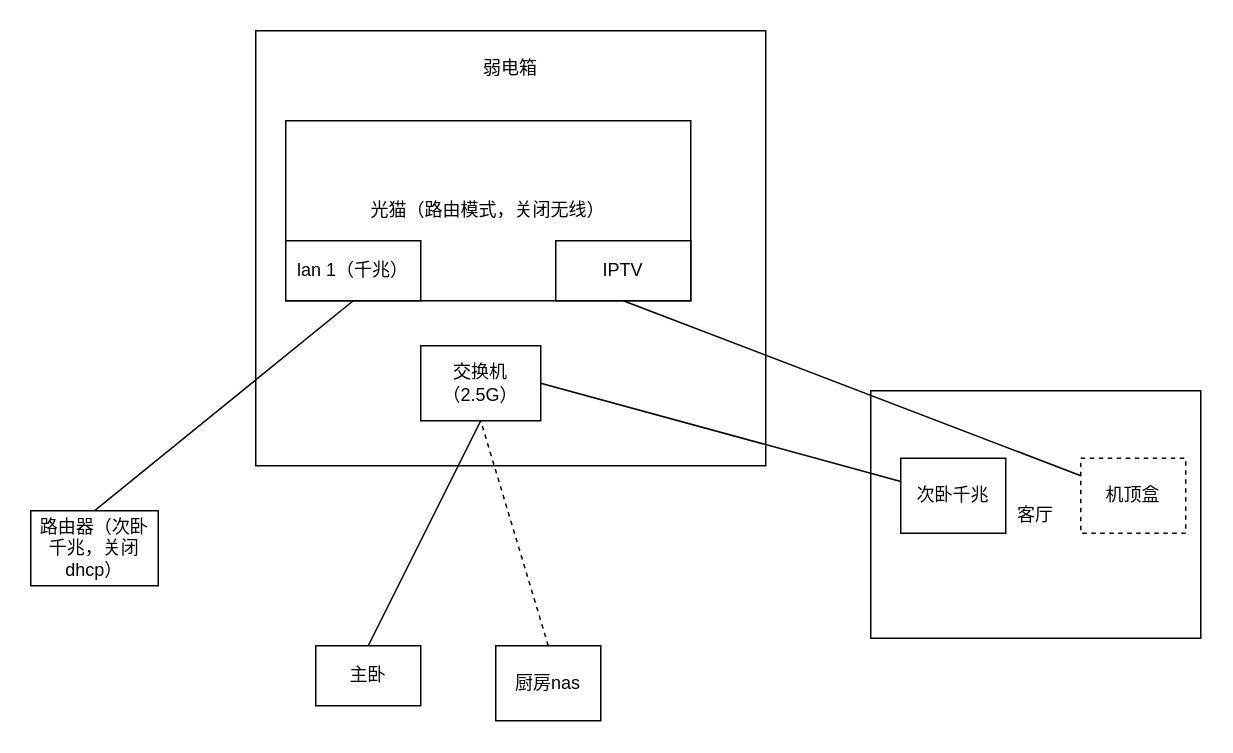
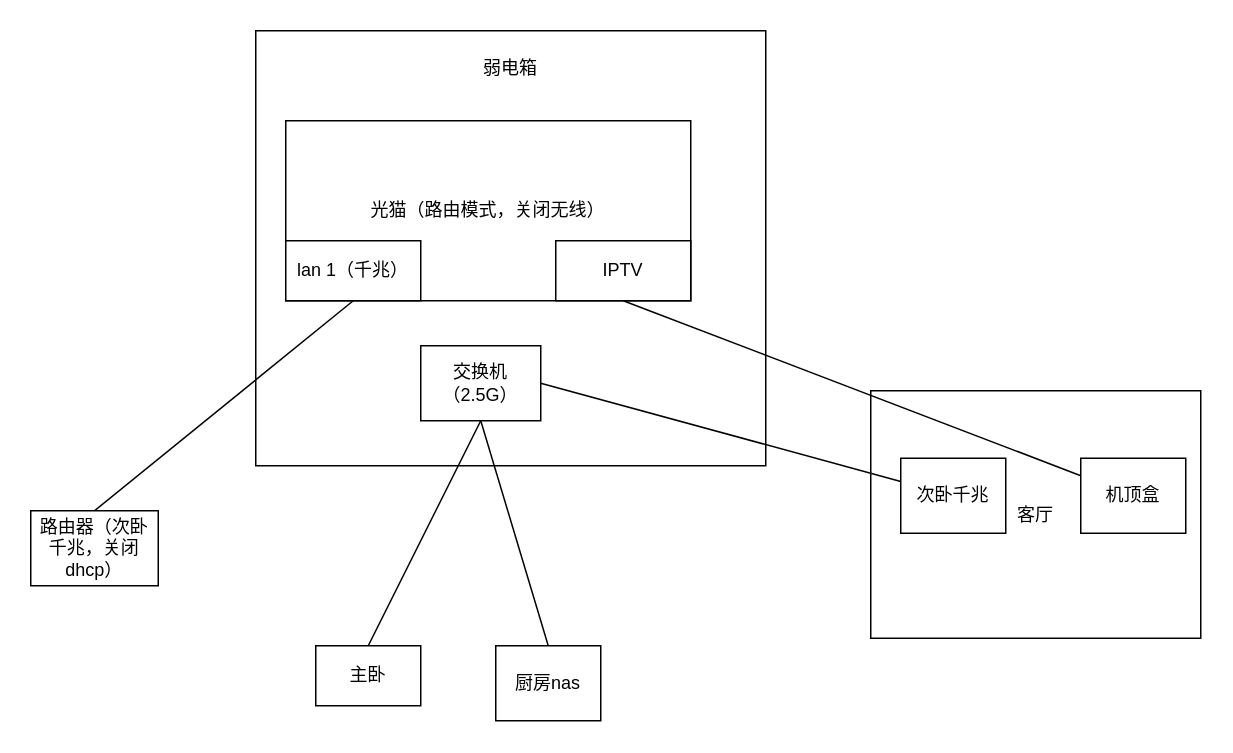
(1133, 496) -> (1133, 496)
(515, 533) -> (515, 533)
